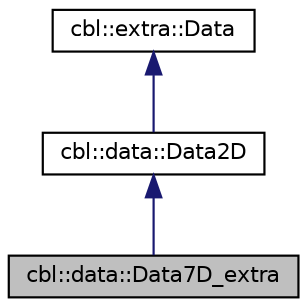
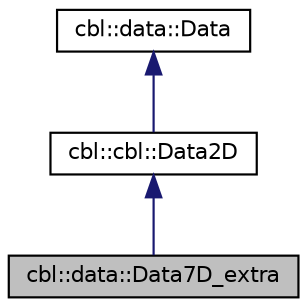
(154, 31) -> (154, 31)
(154, 154) -> (154, 154)
